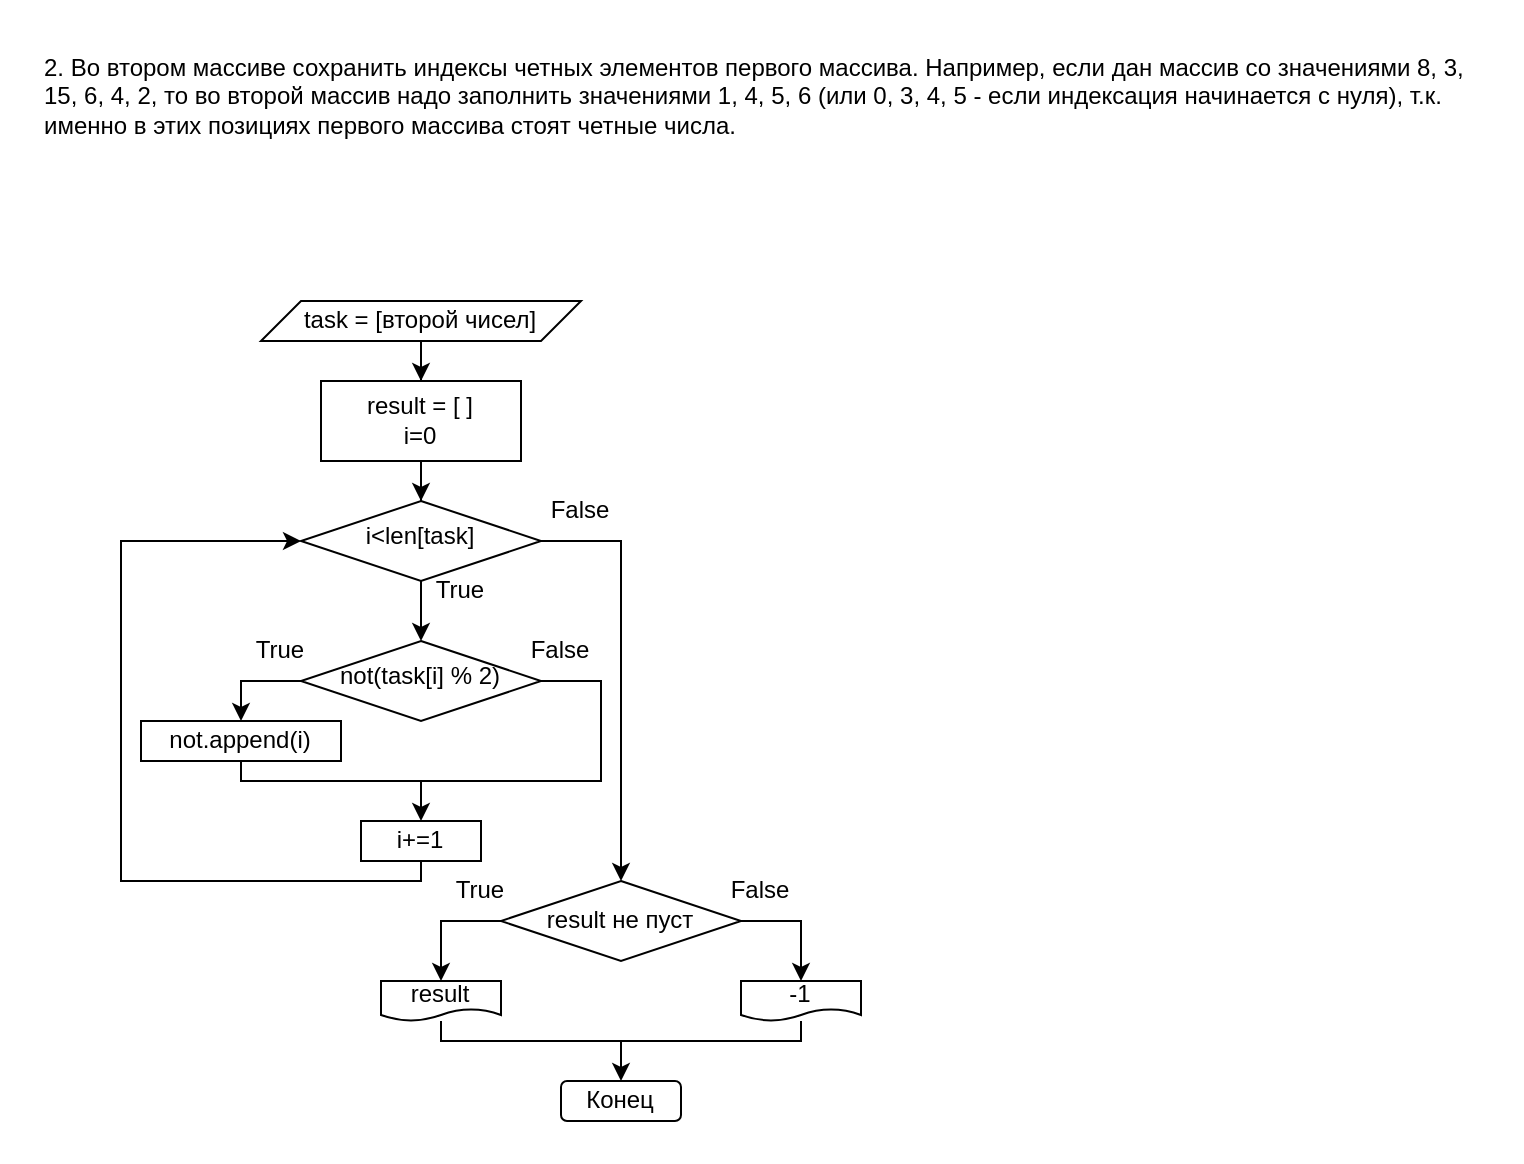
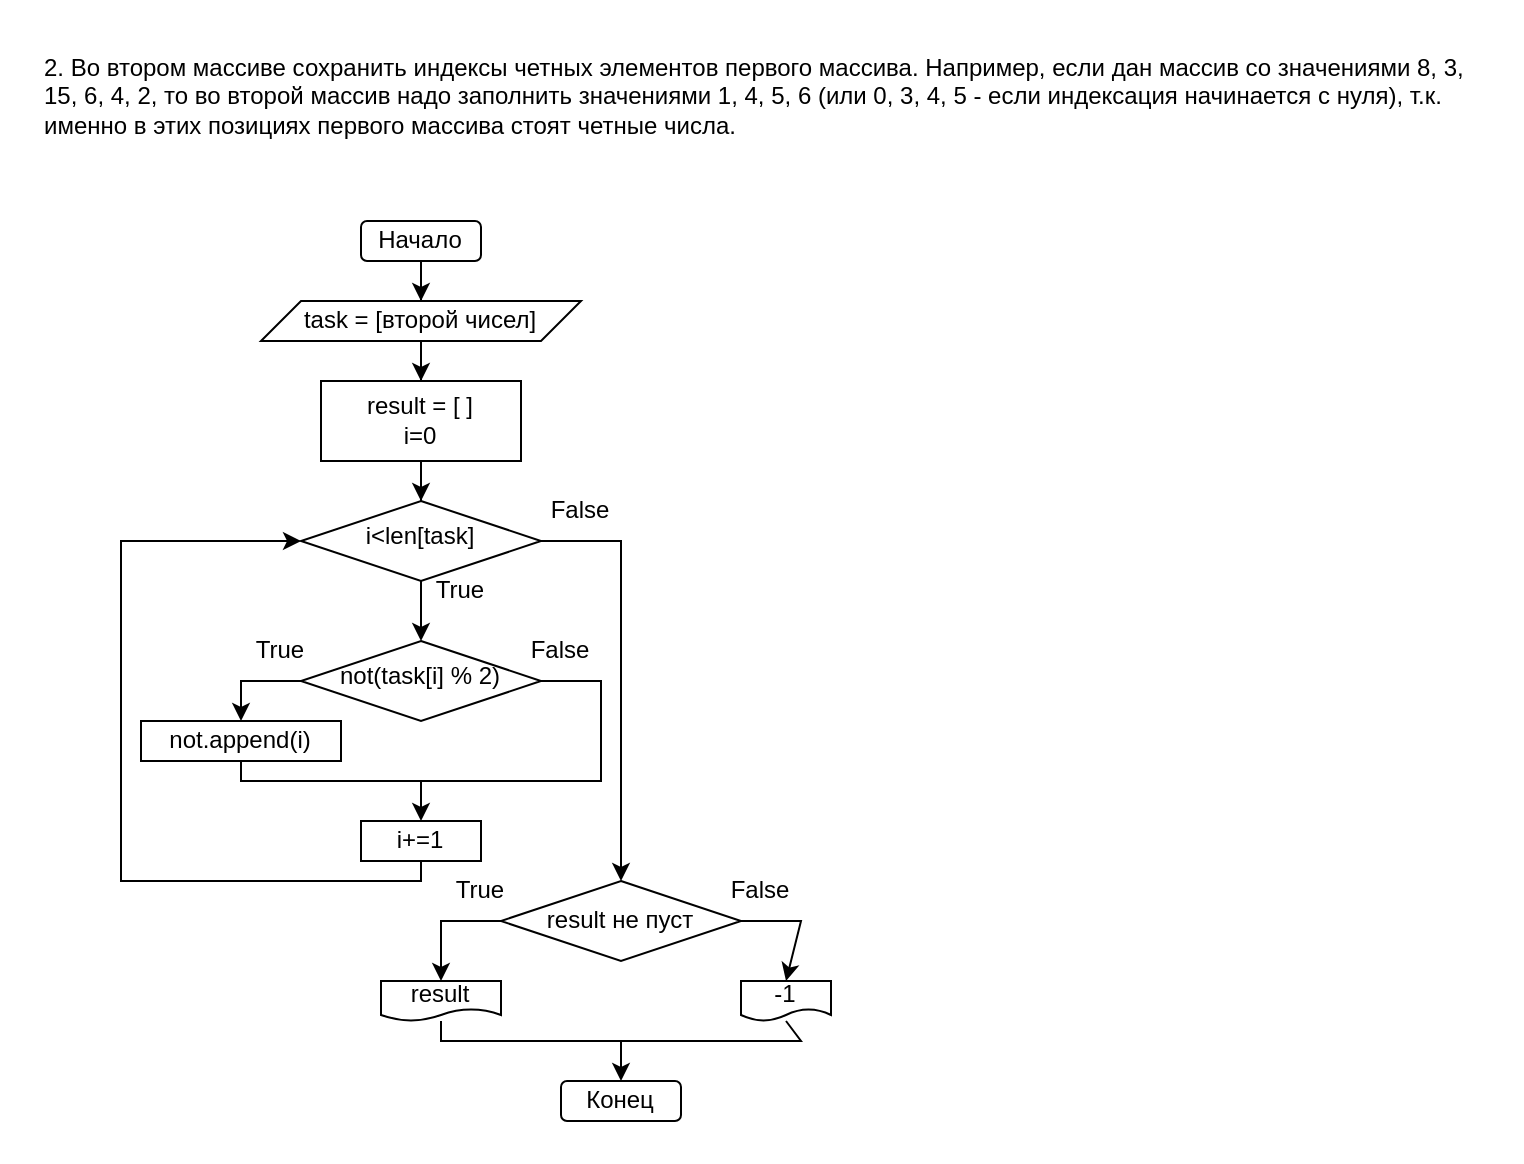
none -> (421, 241)
none -> (421, 288)
(801, 1001) -> (786, 1001)
